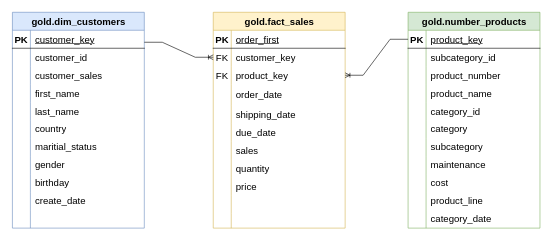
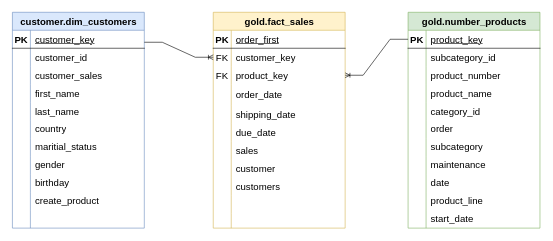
(79, 21) -> (79, 21)
(447, 129) -> (441, 129)
(256, 169) -> (258, 169)
(439, 183) -> (439, 183)
(248, 187) -> (260, 187)
(57, 201) -> (63, 201)
(457, 219) -> (451, 219)
